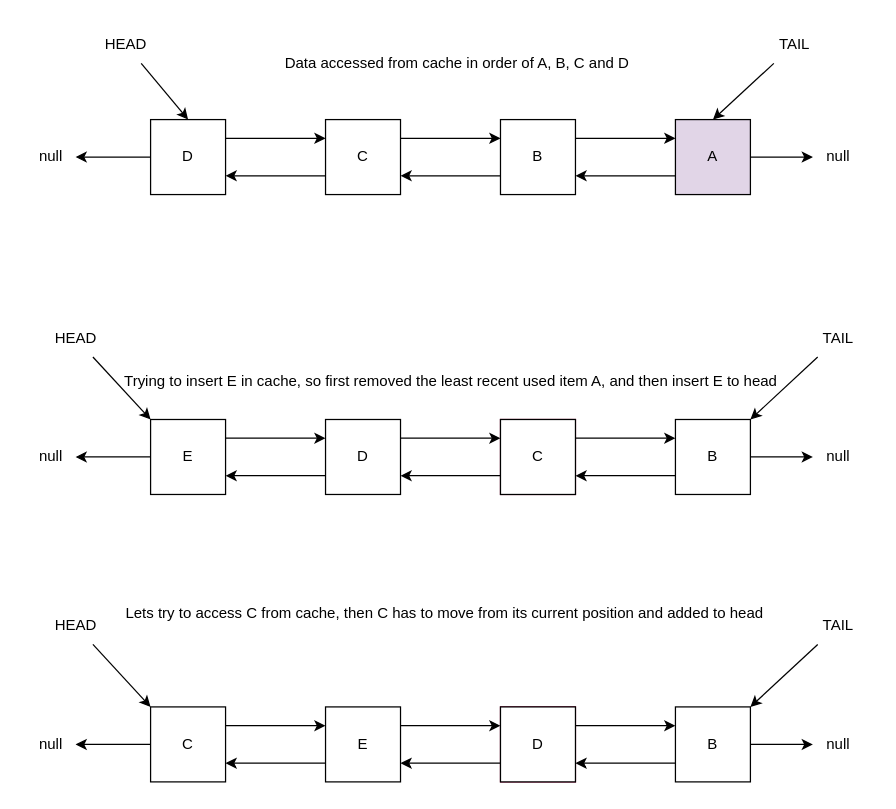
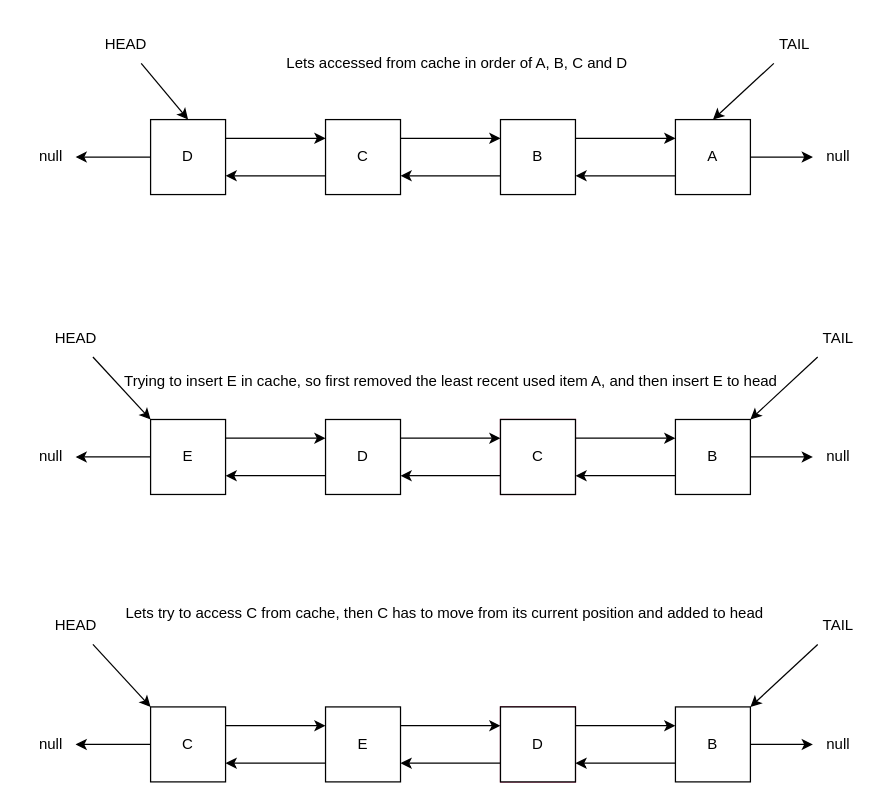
(458, 63) -> (458, 63)
(713, 157) -> (713, 157)
